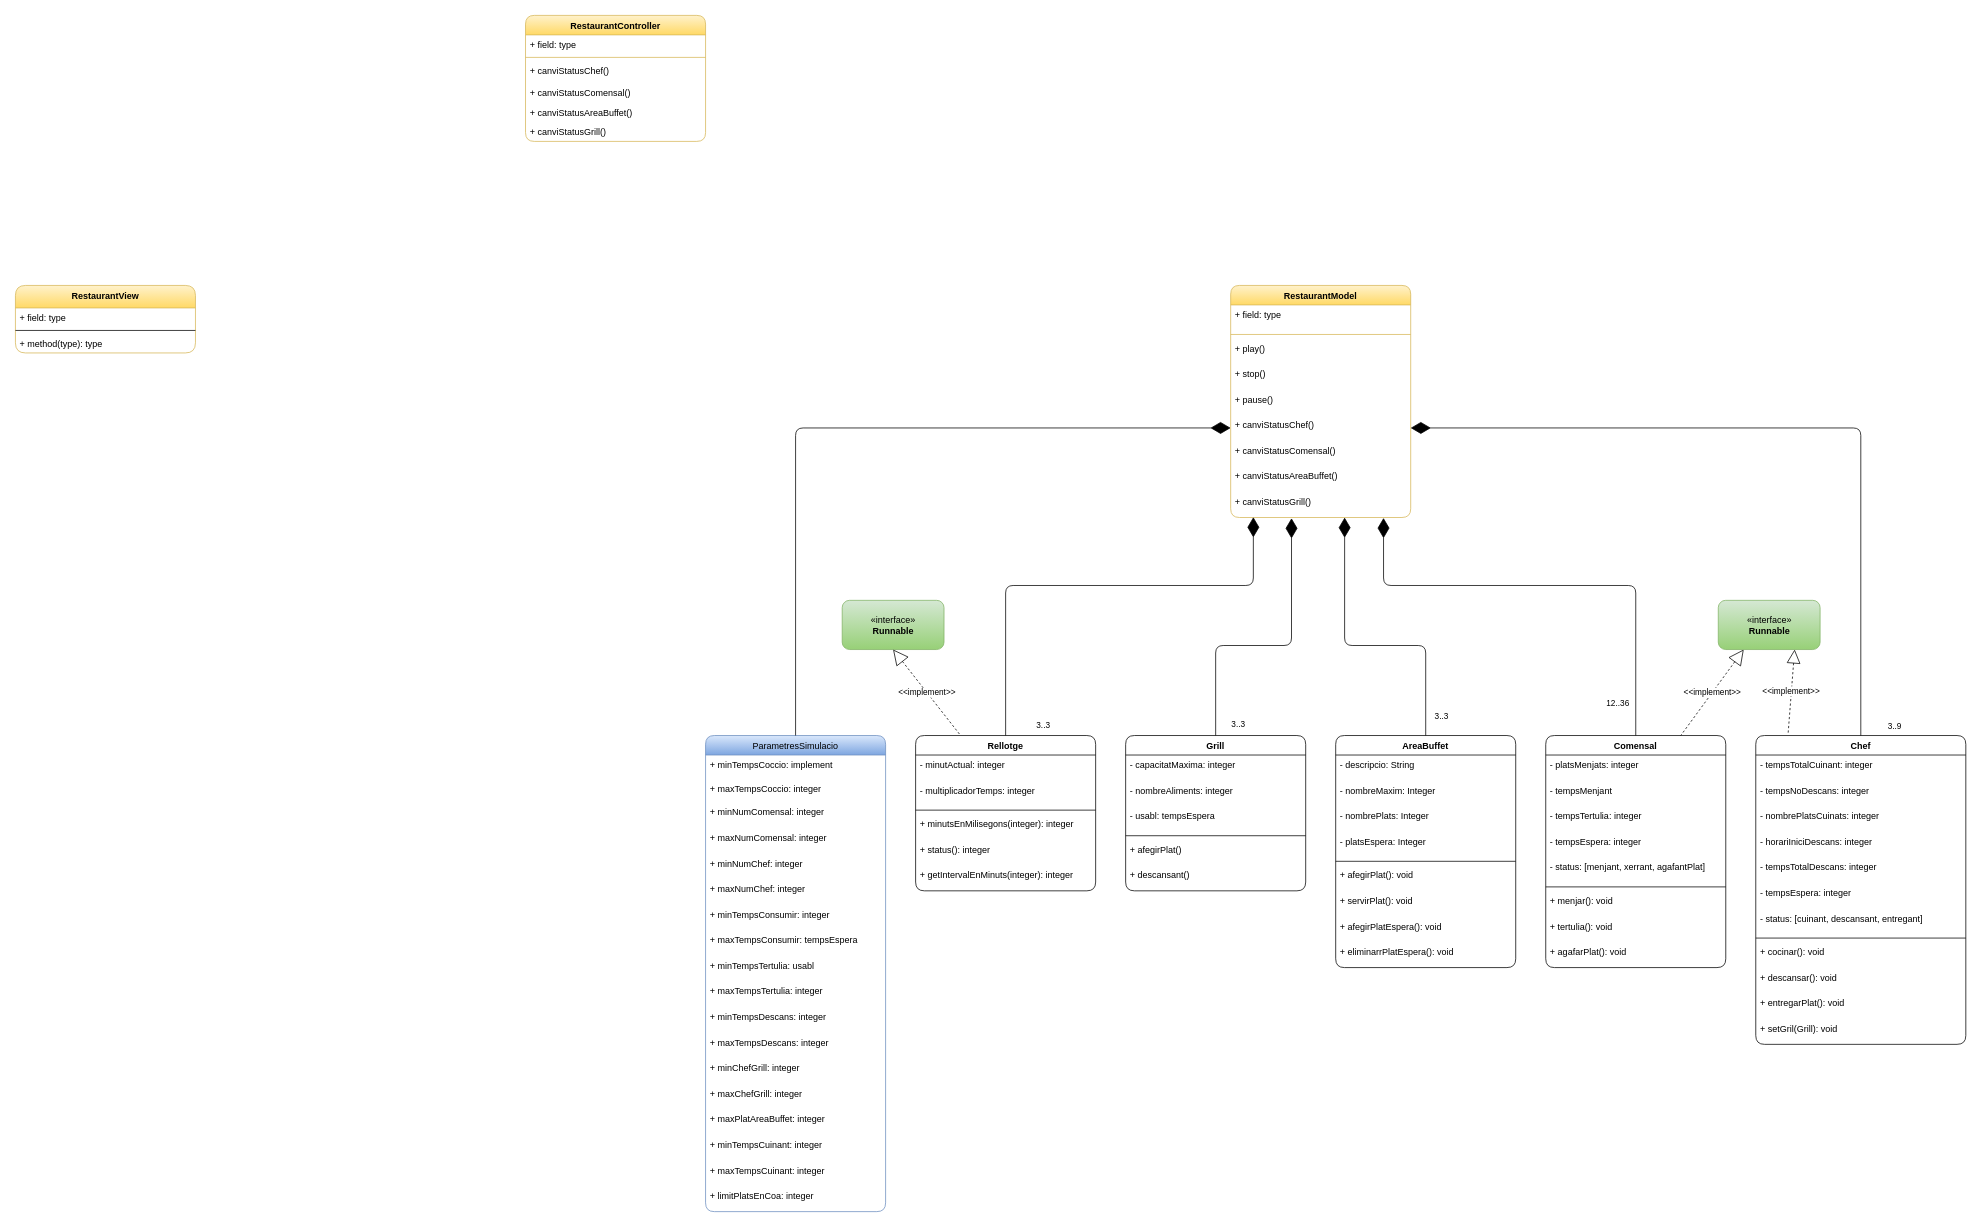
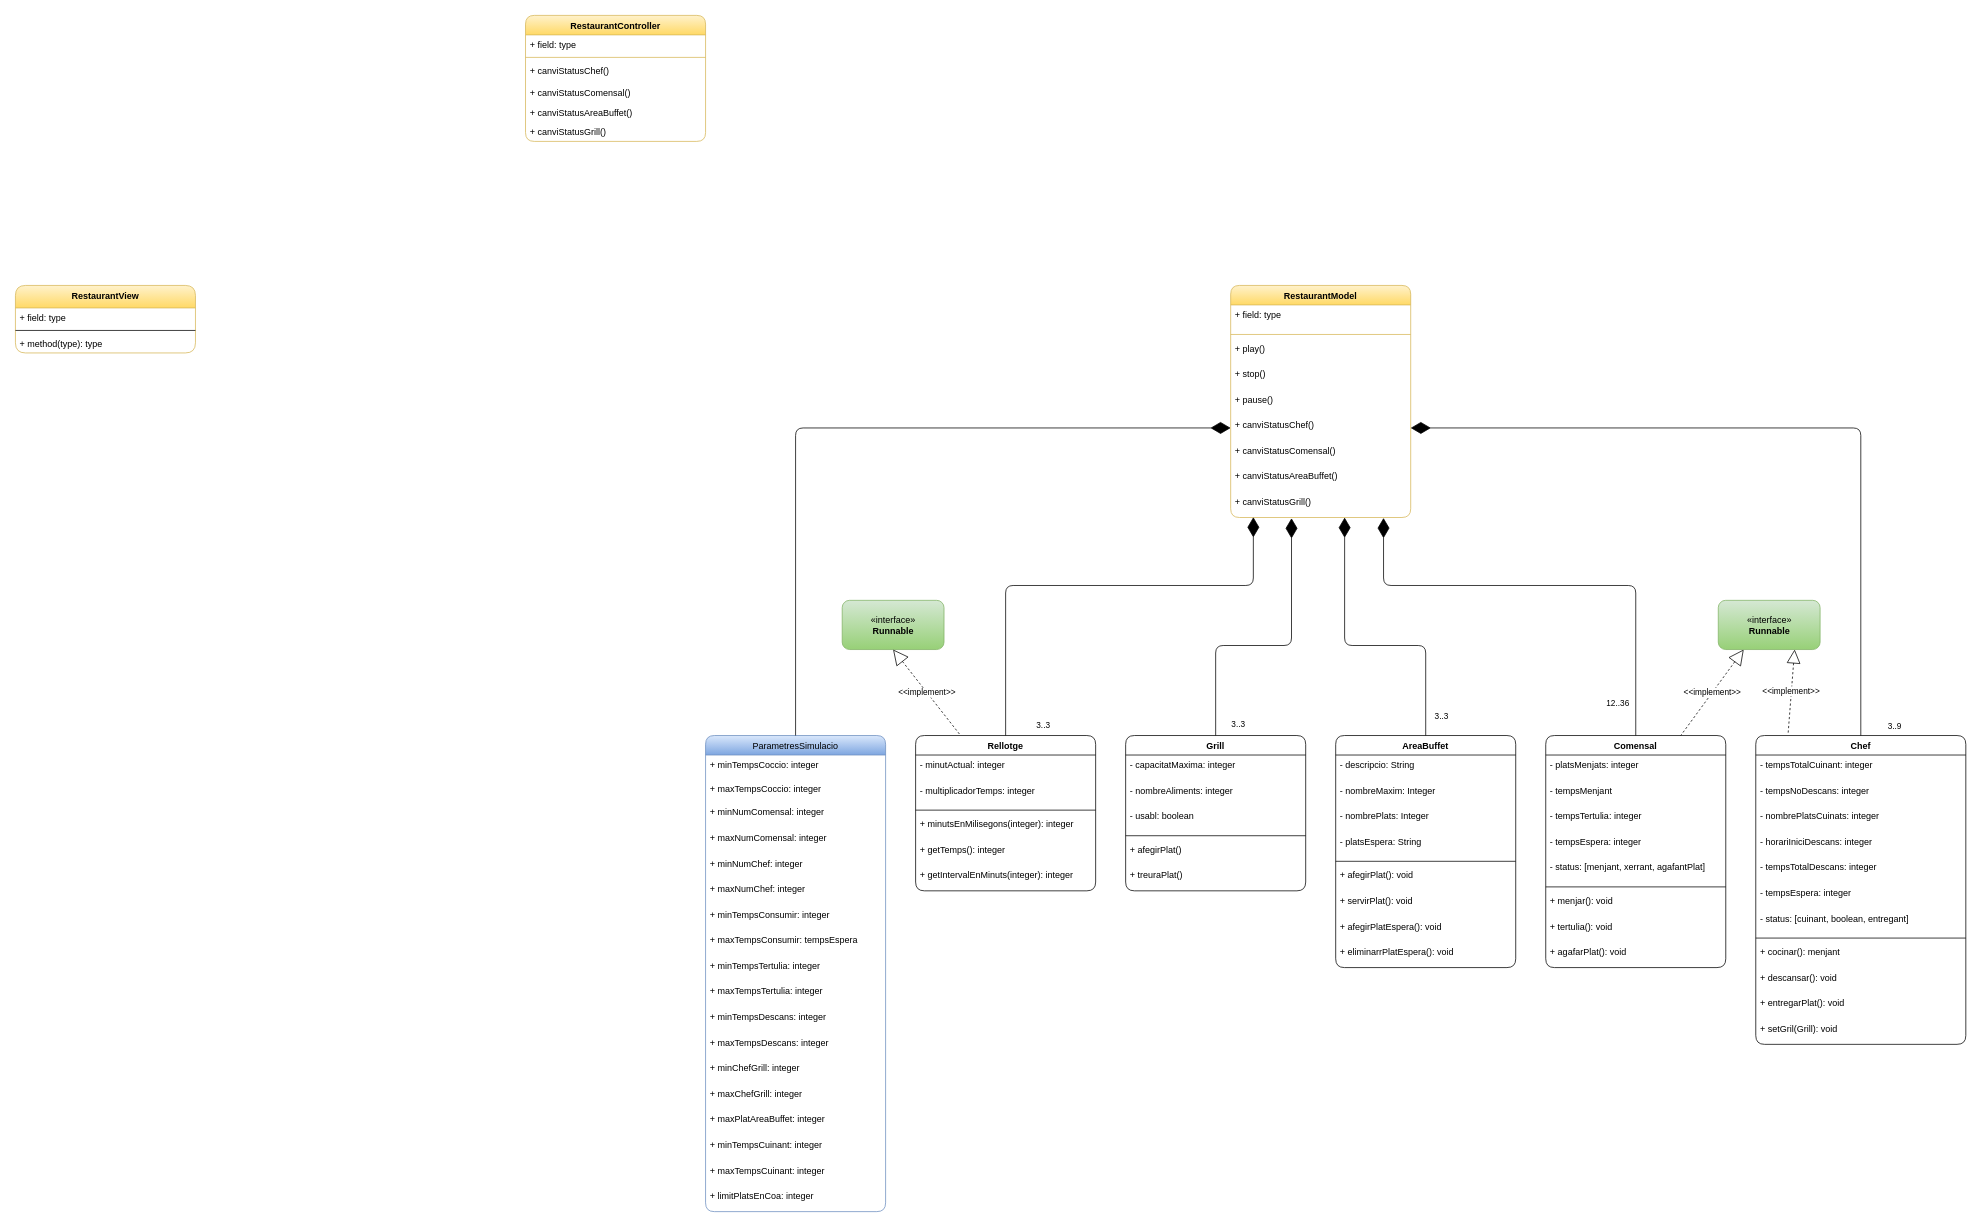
(769, 765) -> (765, 765)
(1175, 816) -> (1164, 816)
(1390, 842) -> (1387, 842)
(963, 850) -> (968, 850)
(1164, 875) -> (1162, 875)
(1856, 918) -> (1847, 918)
(1796, 952) -> (1805, 952)
(764, 966) -> (769, 966)
